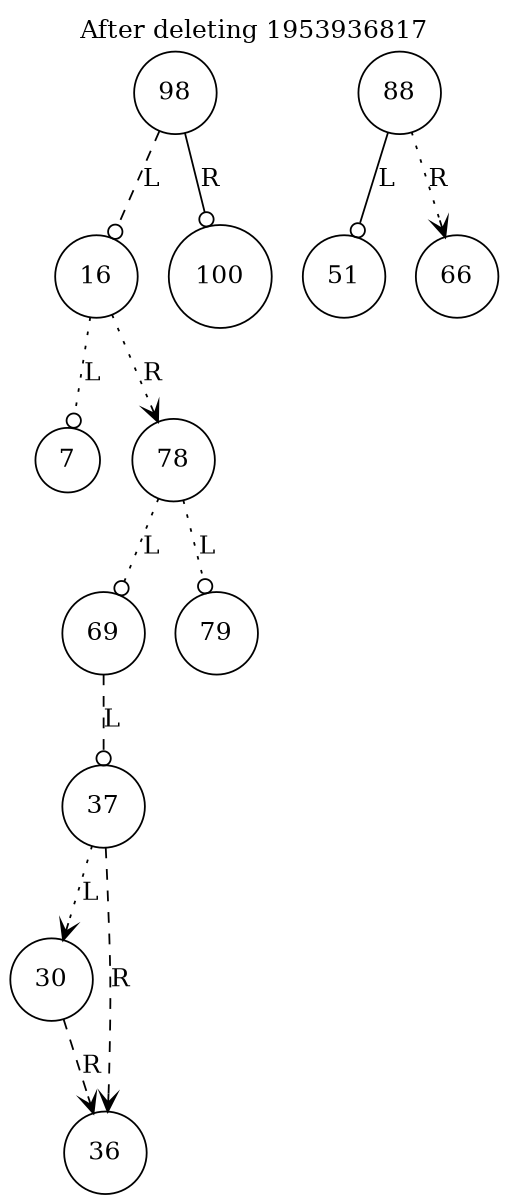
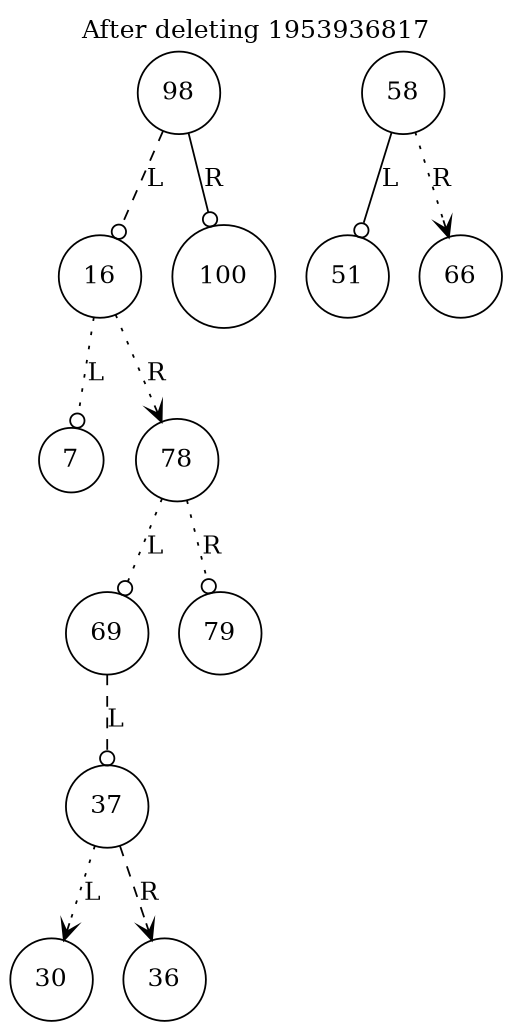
(400, 93) -> (403, 93)
(208, 547) -> (212, 547)
(76, 1058) -> none
